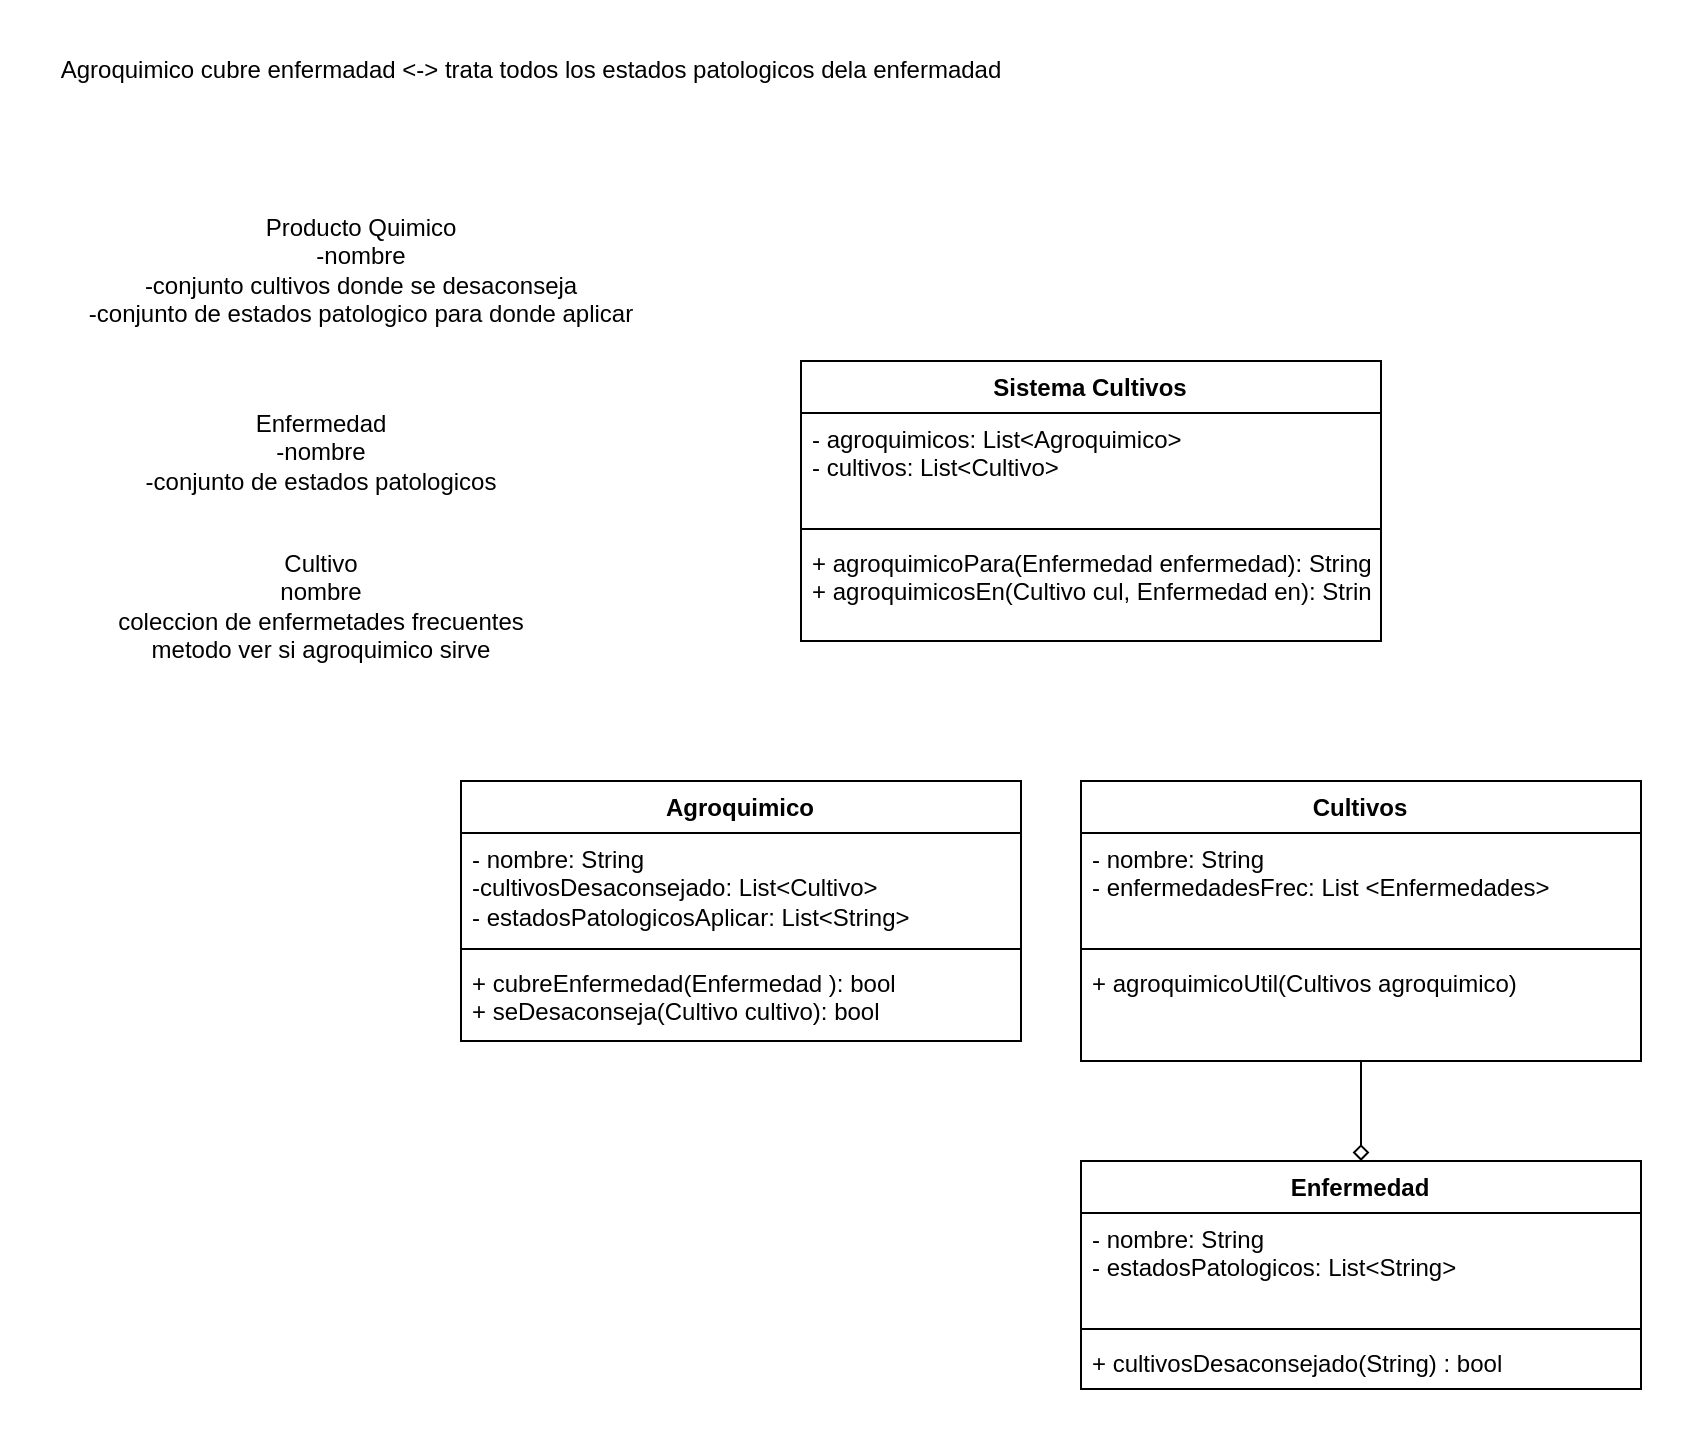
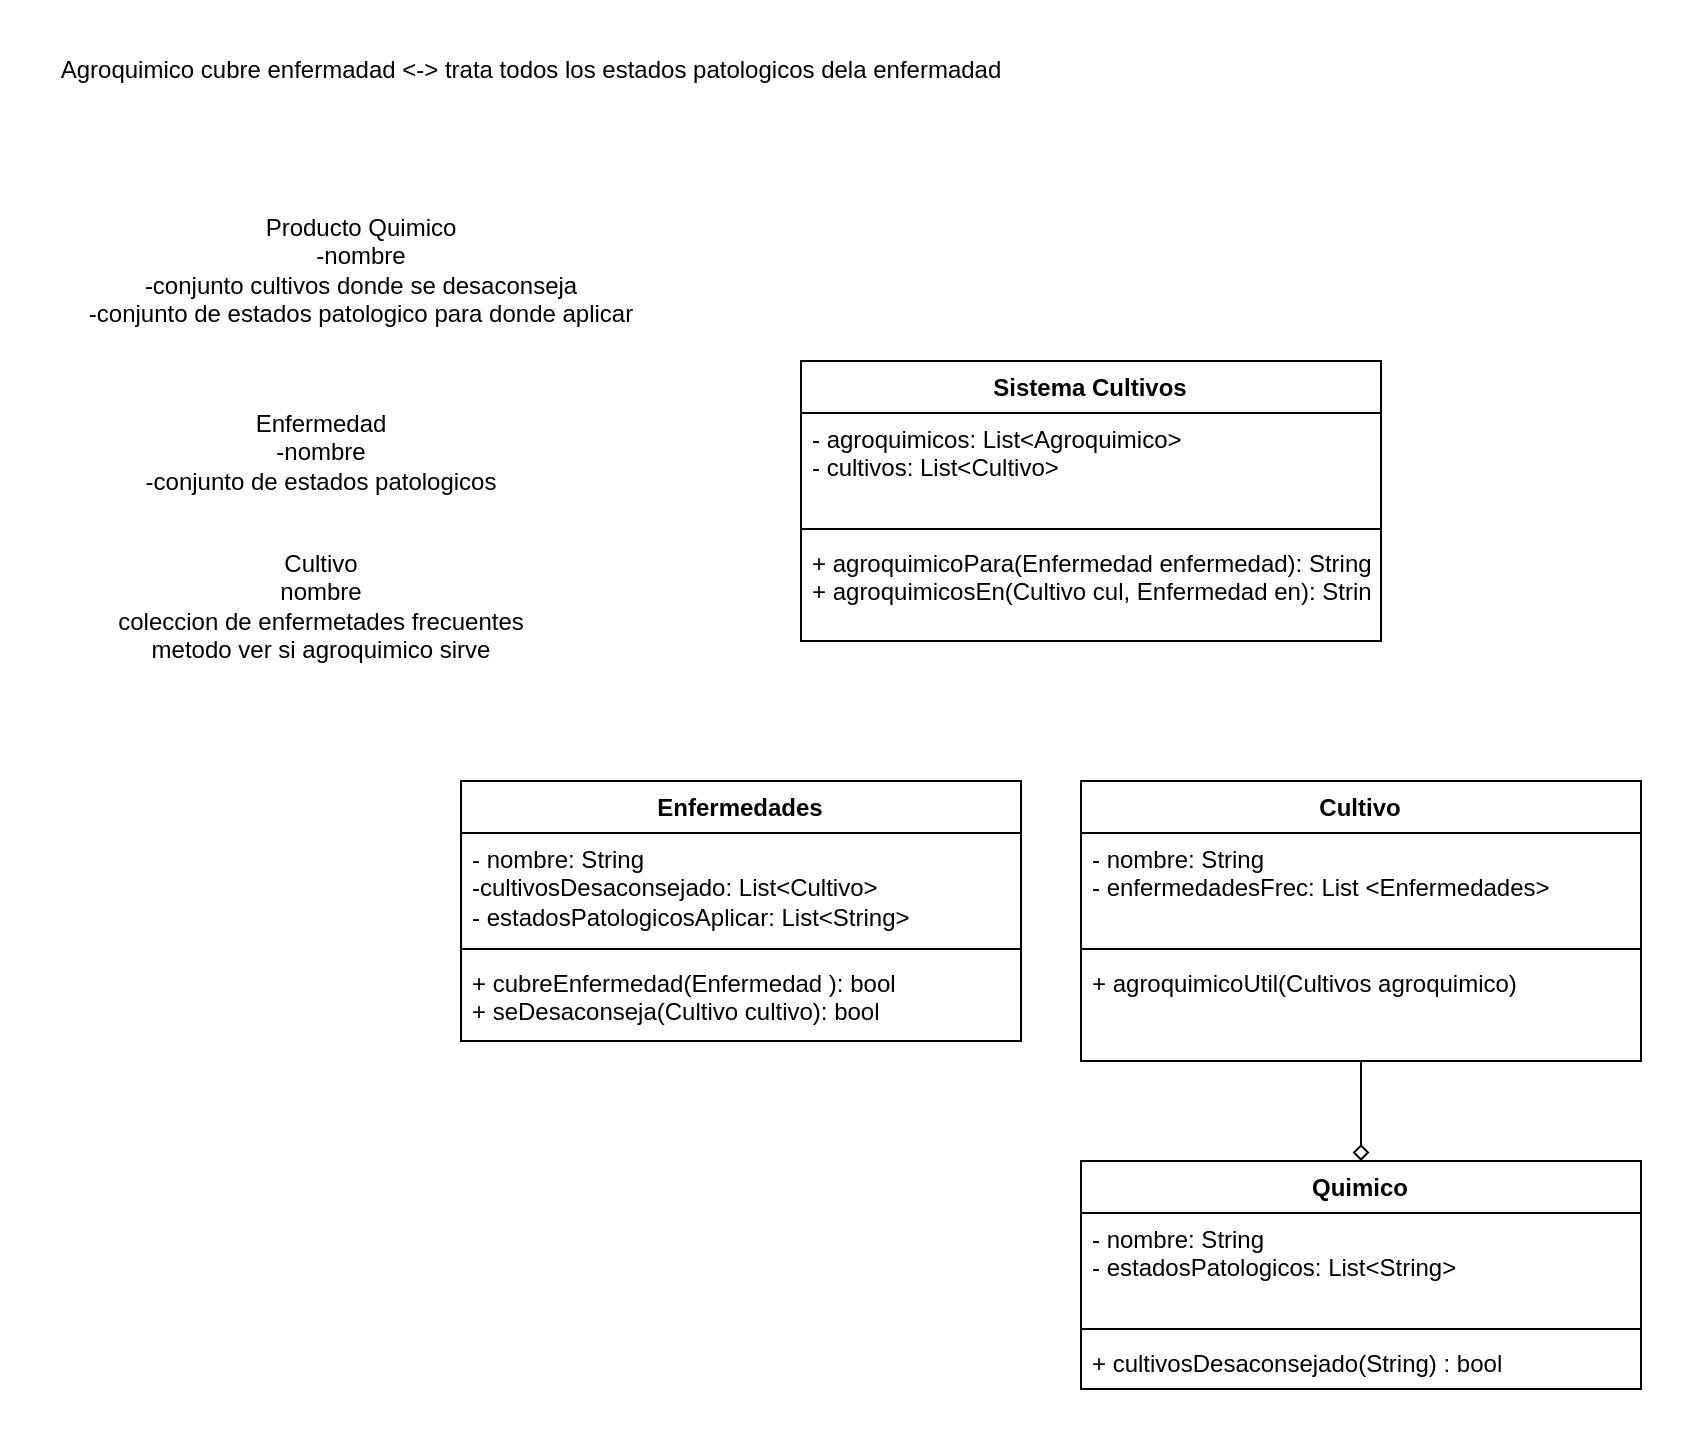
(741, 809) -> (741, 809)
(1361, 809) -> (1361, 809)
(1361, 1189) -> (1361, 1189)
